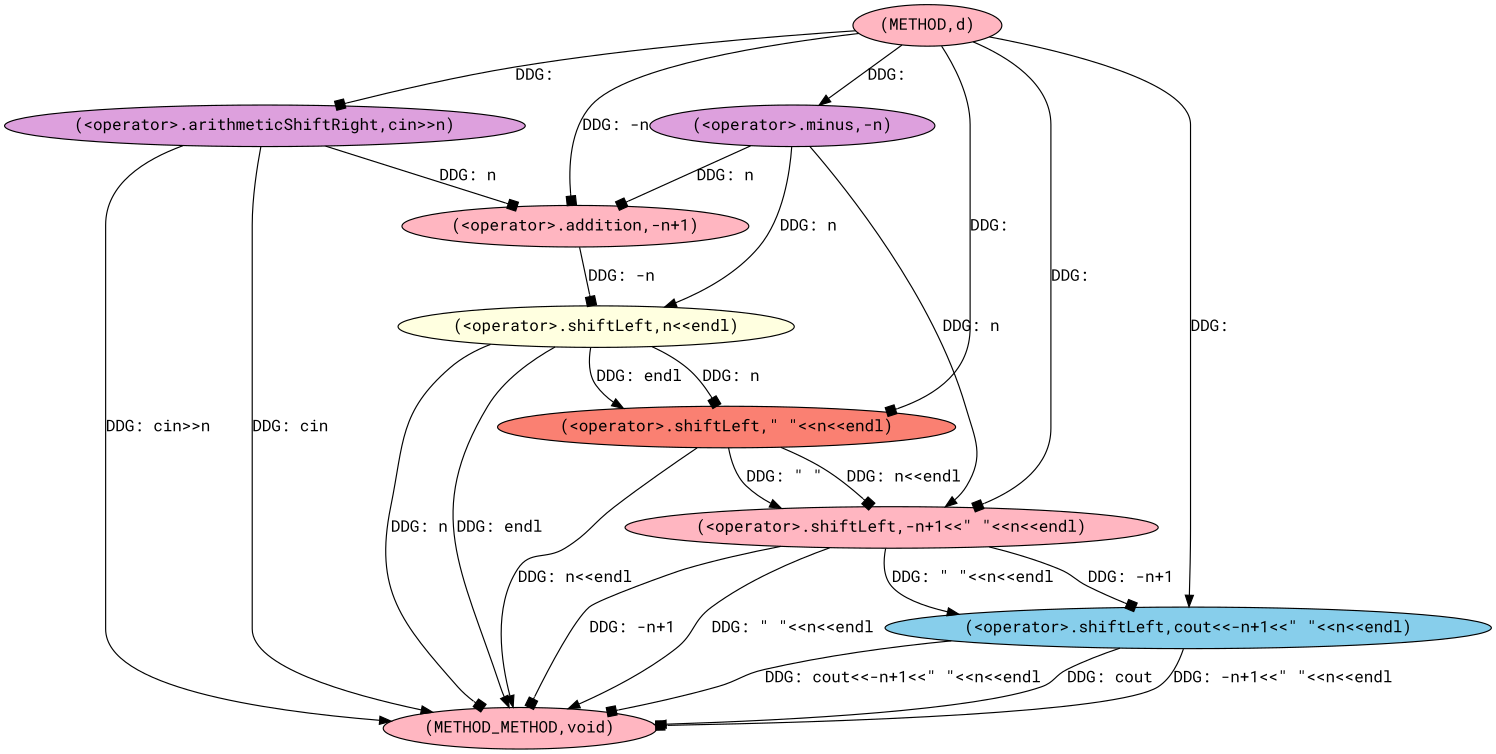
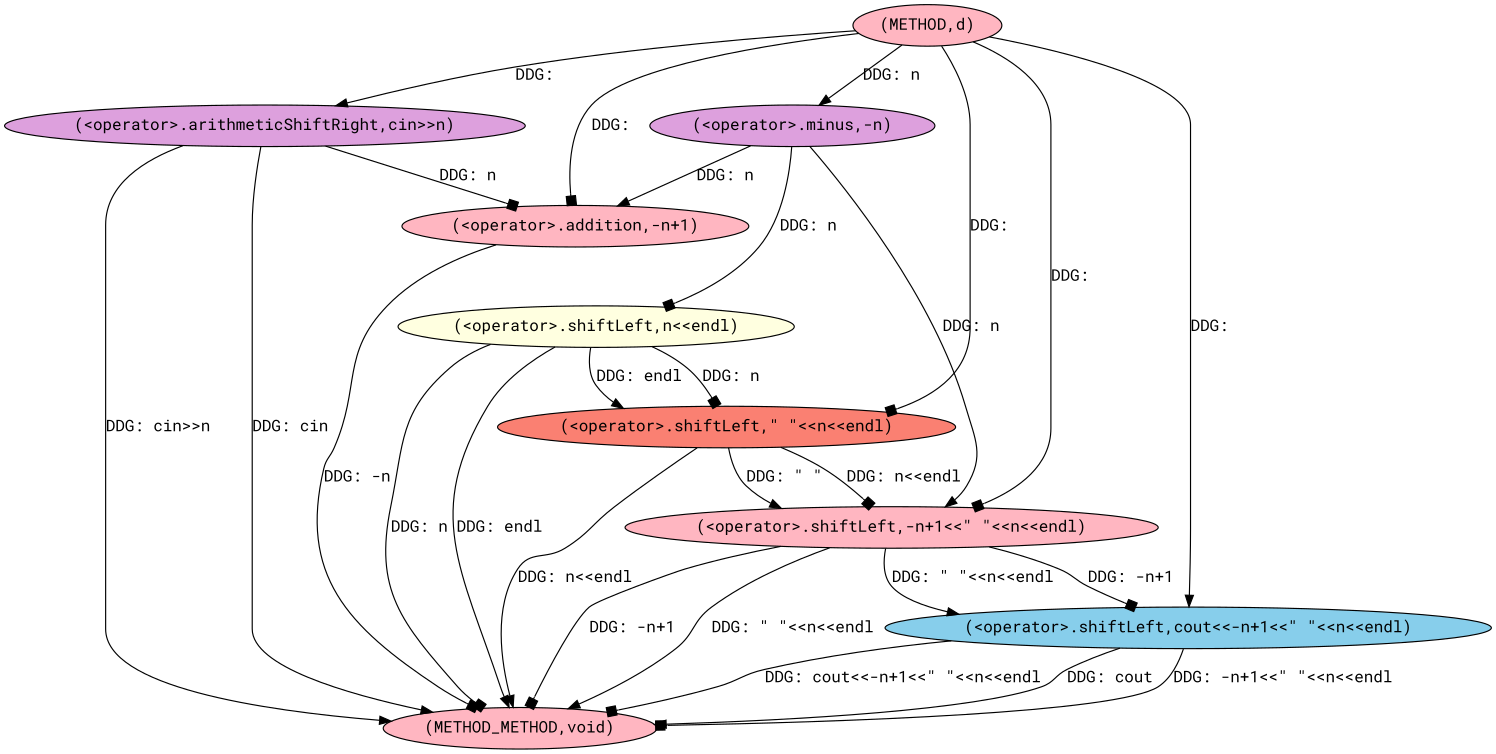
(600, 55) -> (600, 55)
(892, 76) -> (892, 76)
(616, 126) -> (616, 126)
(689, 174) -> (689, 174)
(761, 245) -> (761, 245)
(585, 271) -> (324, 467)
